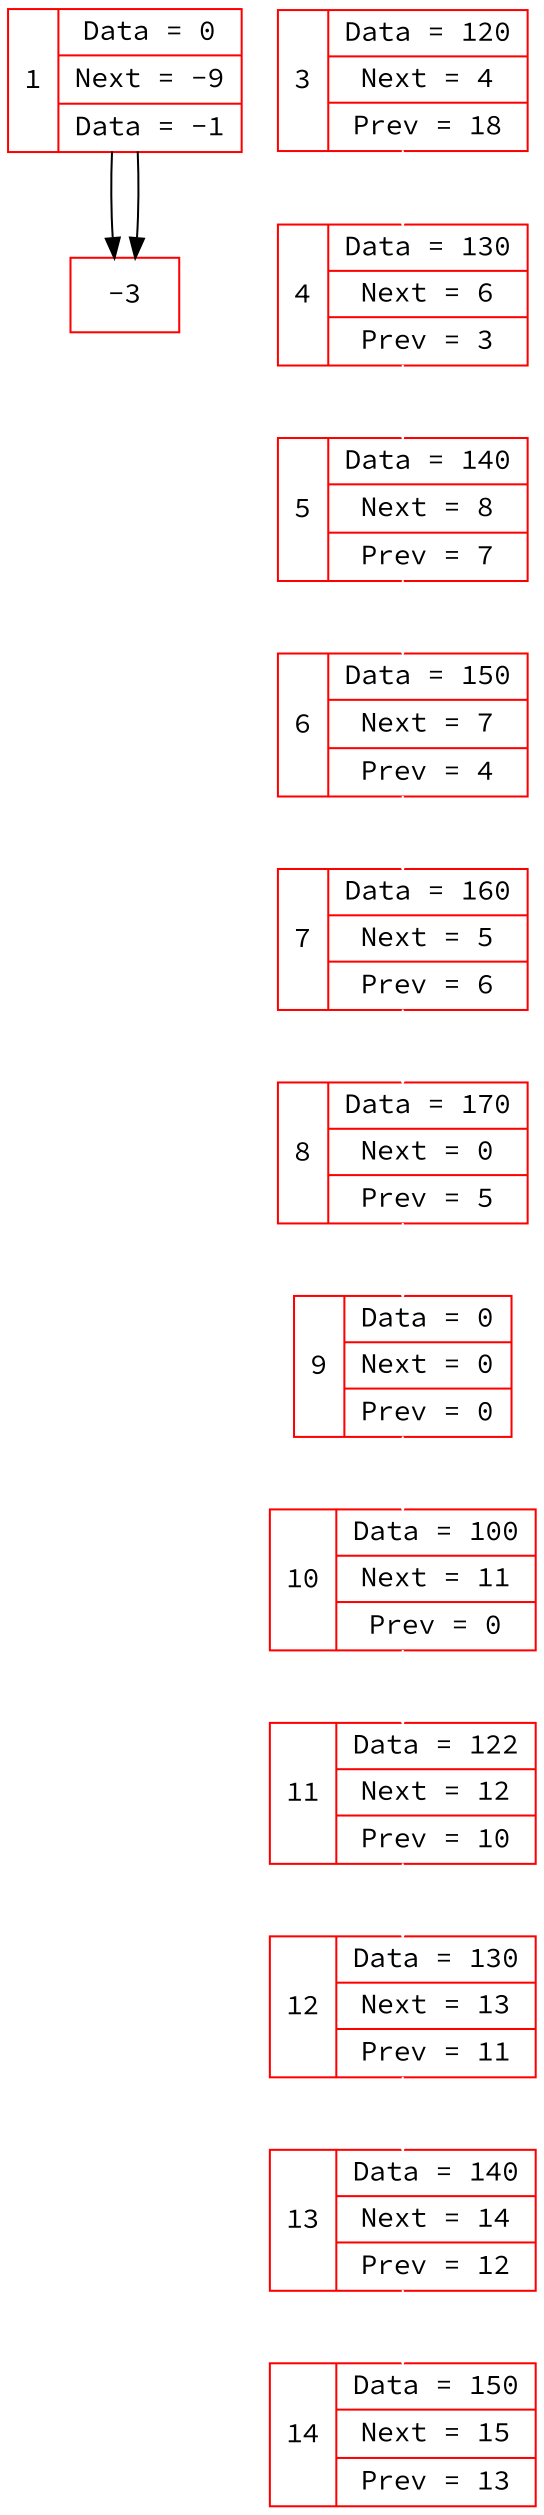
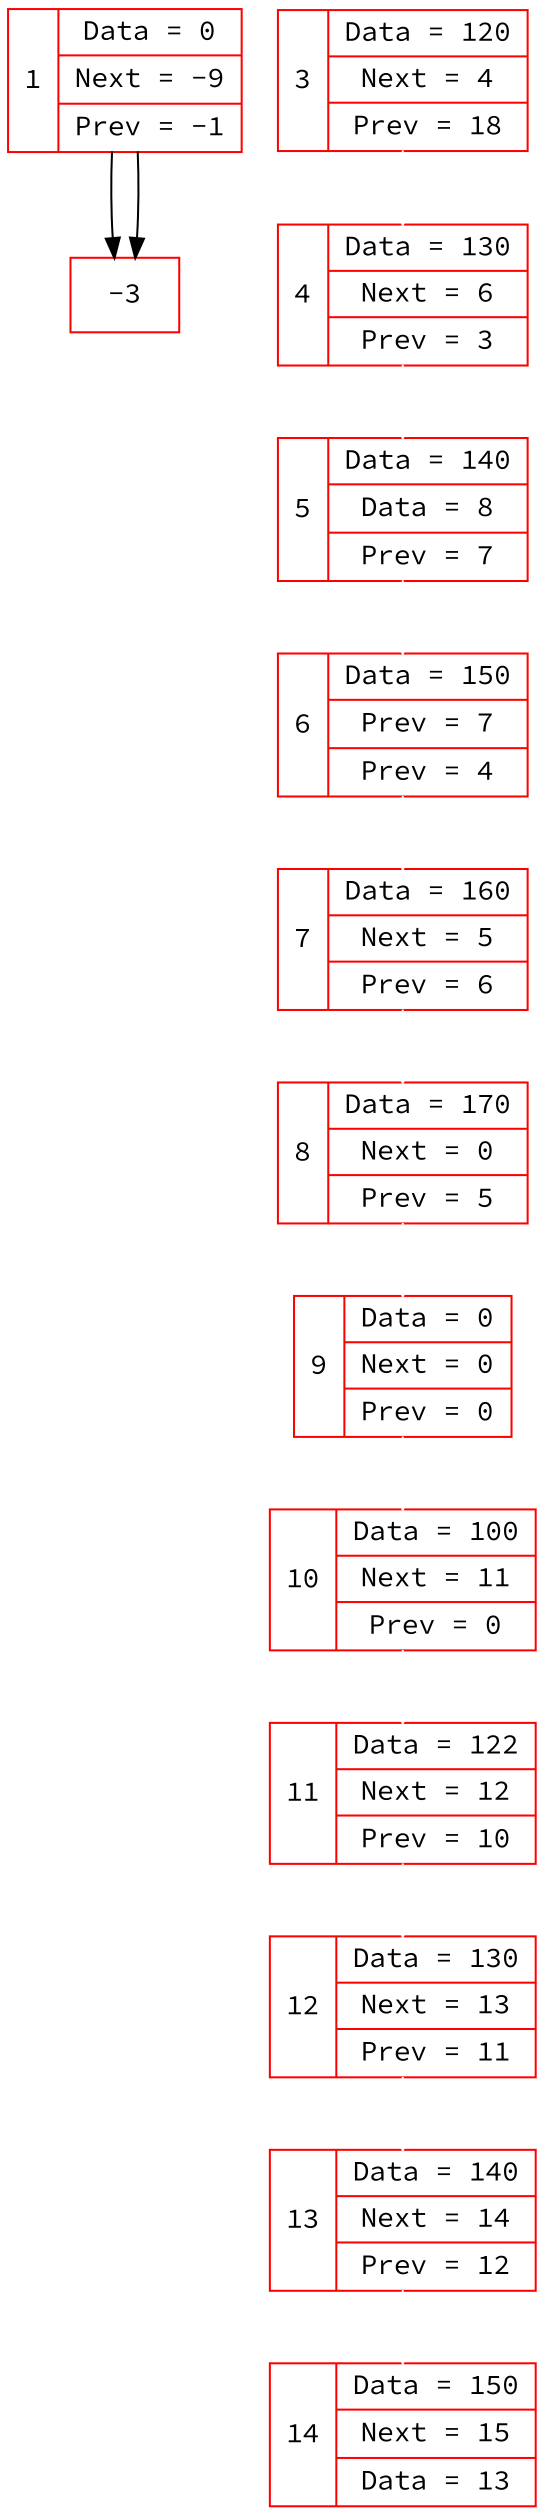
(150, 127) -> (150, 127)
(428, 508) -> (428, 508)
(428, 723) -> (428, 723)
(436, 2481) -> (436, 2481)
